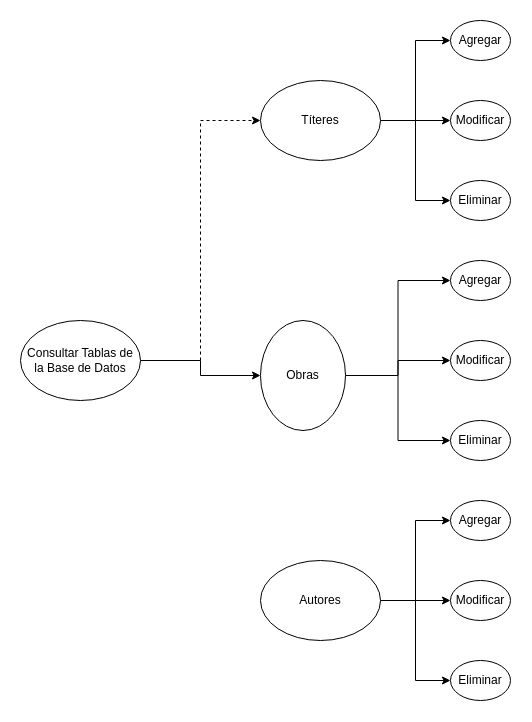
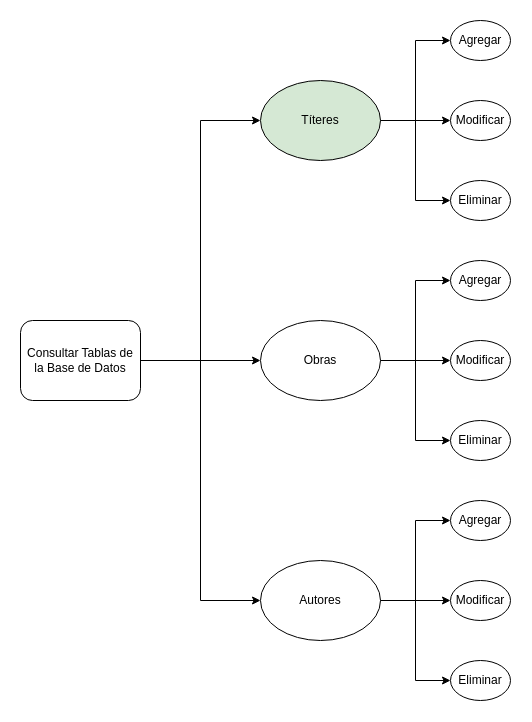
(321, 121) -> (321, 121)
(201, 214) -> (201, 214)
(81, 361) -> (81, 361)
(303, 376) -> (321, 361)
none -> (201, 516)
